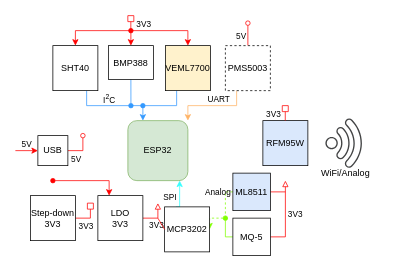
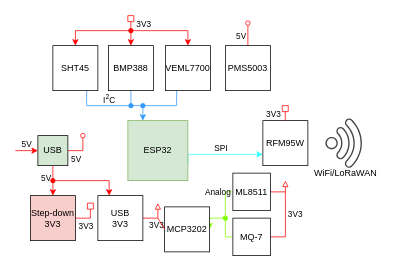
(131, 62) -> (131, 68)
(75, 68) -> (75, 68)
(188, 68) -> (188, 68)
(248, 68) -> (248, 68)
(215, 105) -> none
(285, 143) -> (285, 143)
(53, 150) -> (53, 150)
(158, 150) -> (158, 150)
none -> (222, 154)
(346, 173) -> (346, 173)
none -> (53, 189)
(252, 192) -> (252, 192)
(180, 197) -> none
(225, 214) -> (225, 214)
(53, 218) -> (53, 218)
(120, 218) -> (120, 218)
(252, 237) -> (252, 237)
